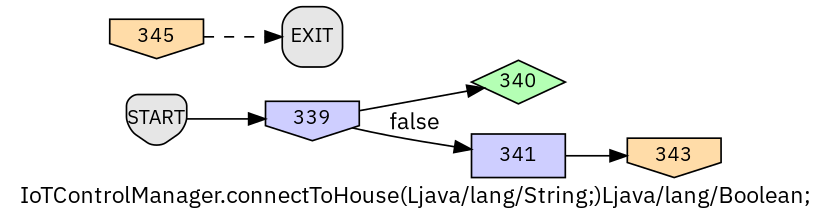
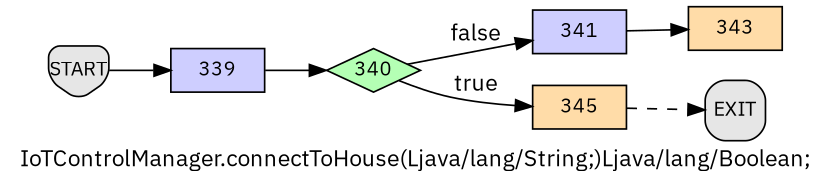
(157, 37) -> (580, 107)
none -> (456, 98)
(312, 119) -> (218, 70)
(403, 138) -> (461, 54)
(674, 156) -> (735, 28)
